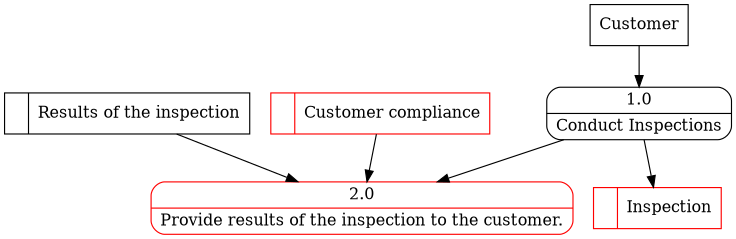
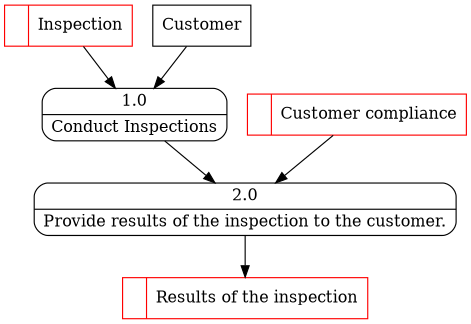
(127, 113) -> (245, 298)
(232, 156) -> (245, 251)
(648, 158) -> (96, 63)
(362, 208) -> (245, 209)
